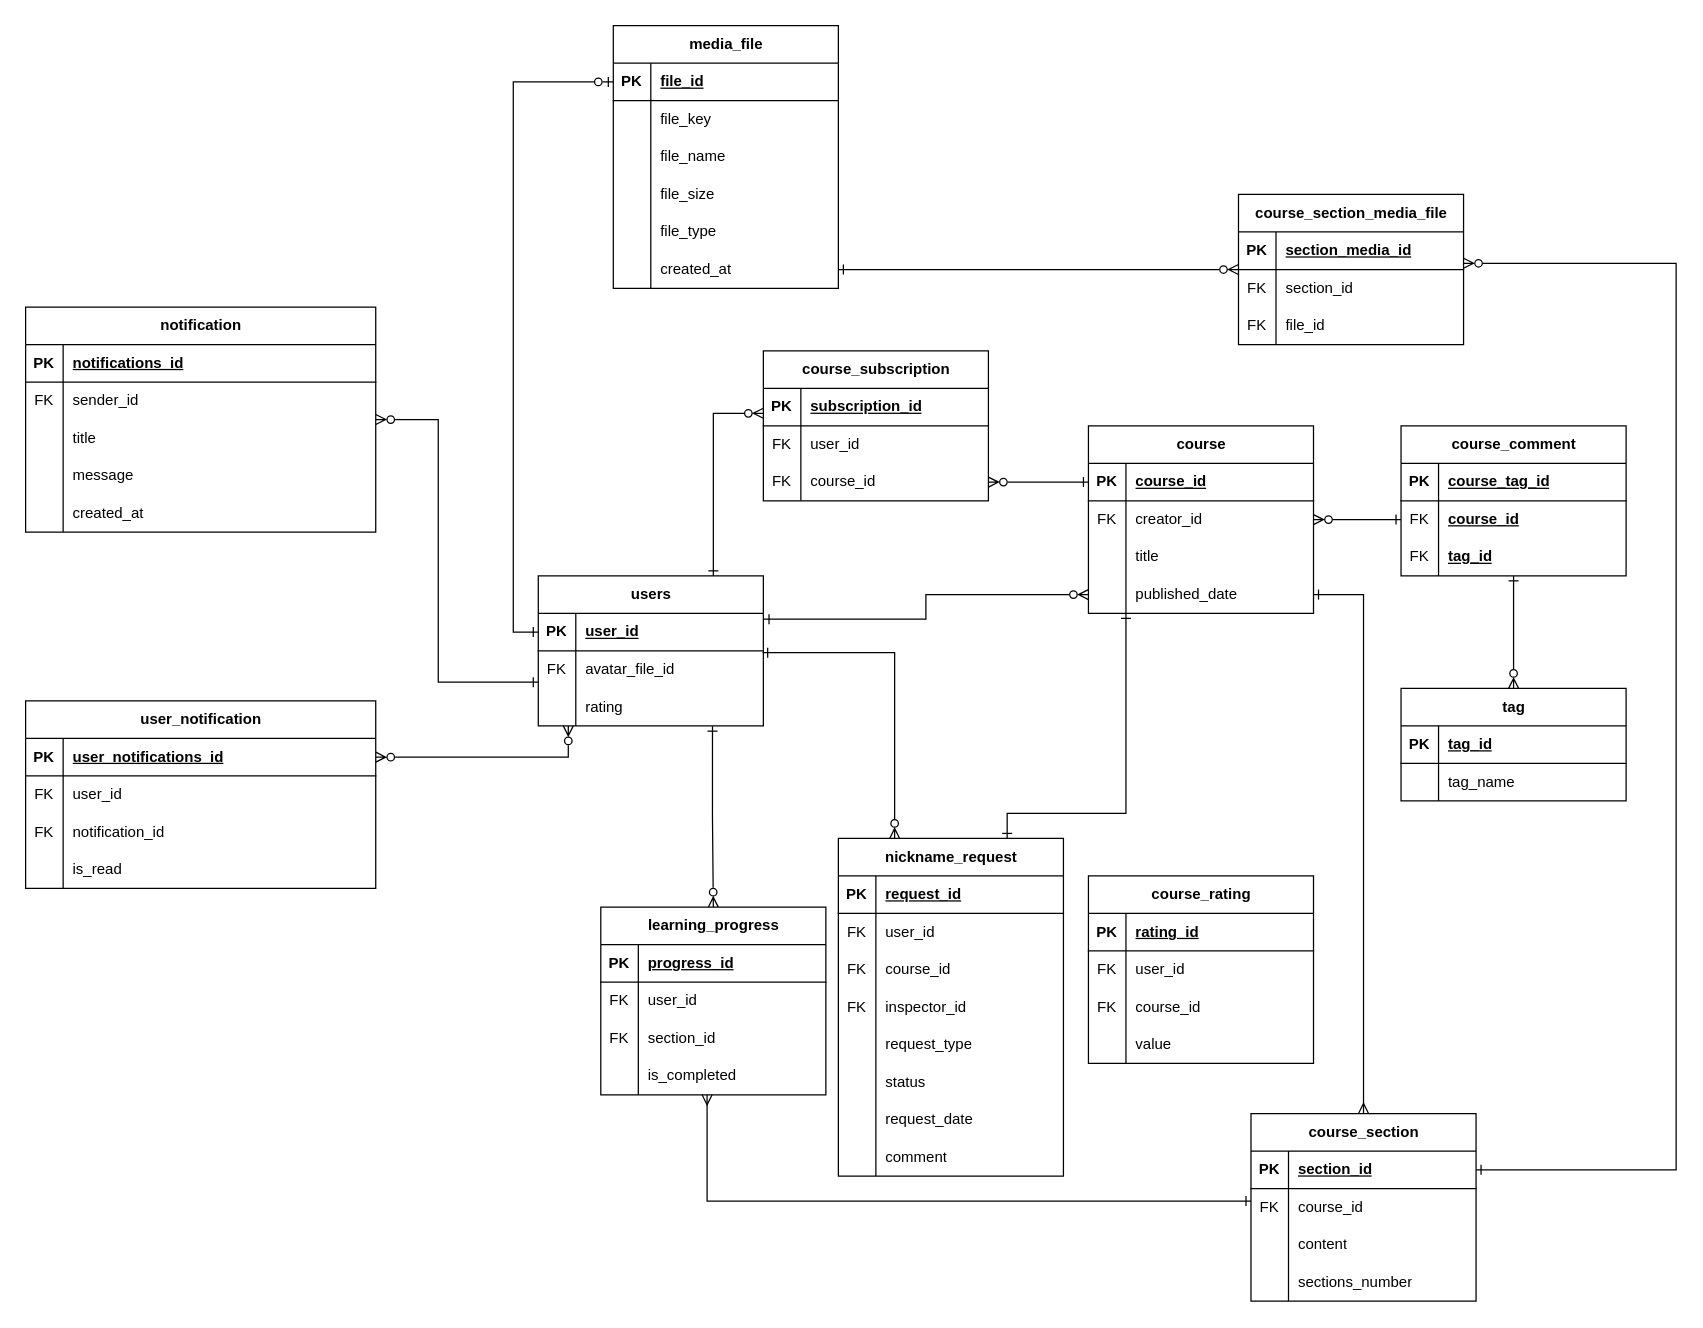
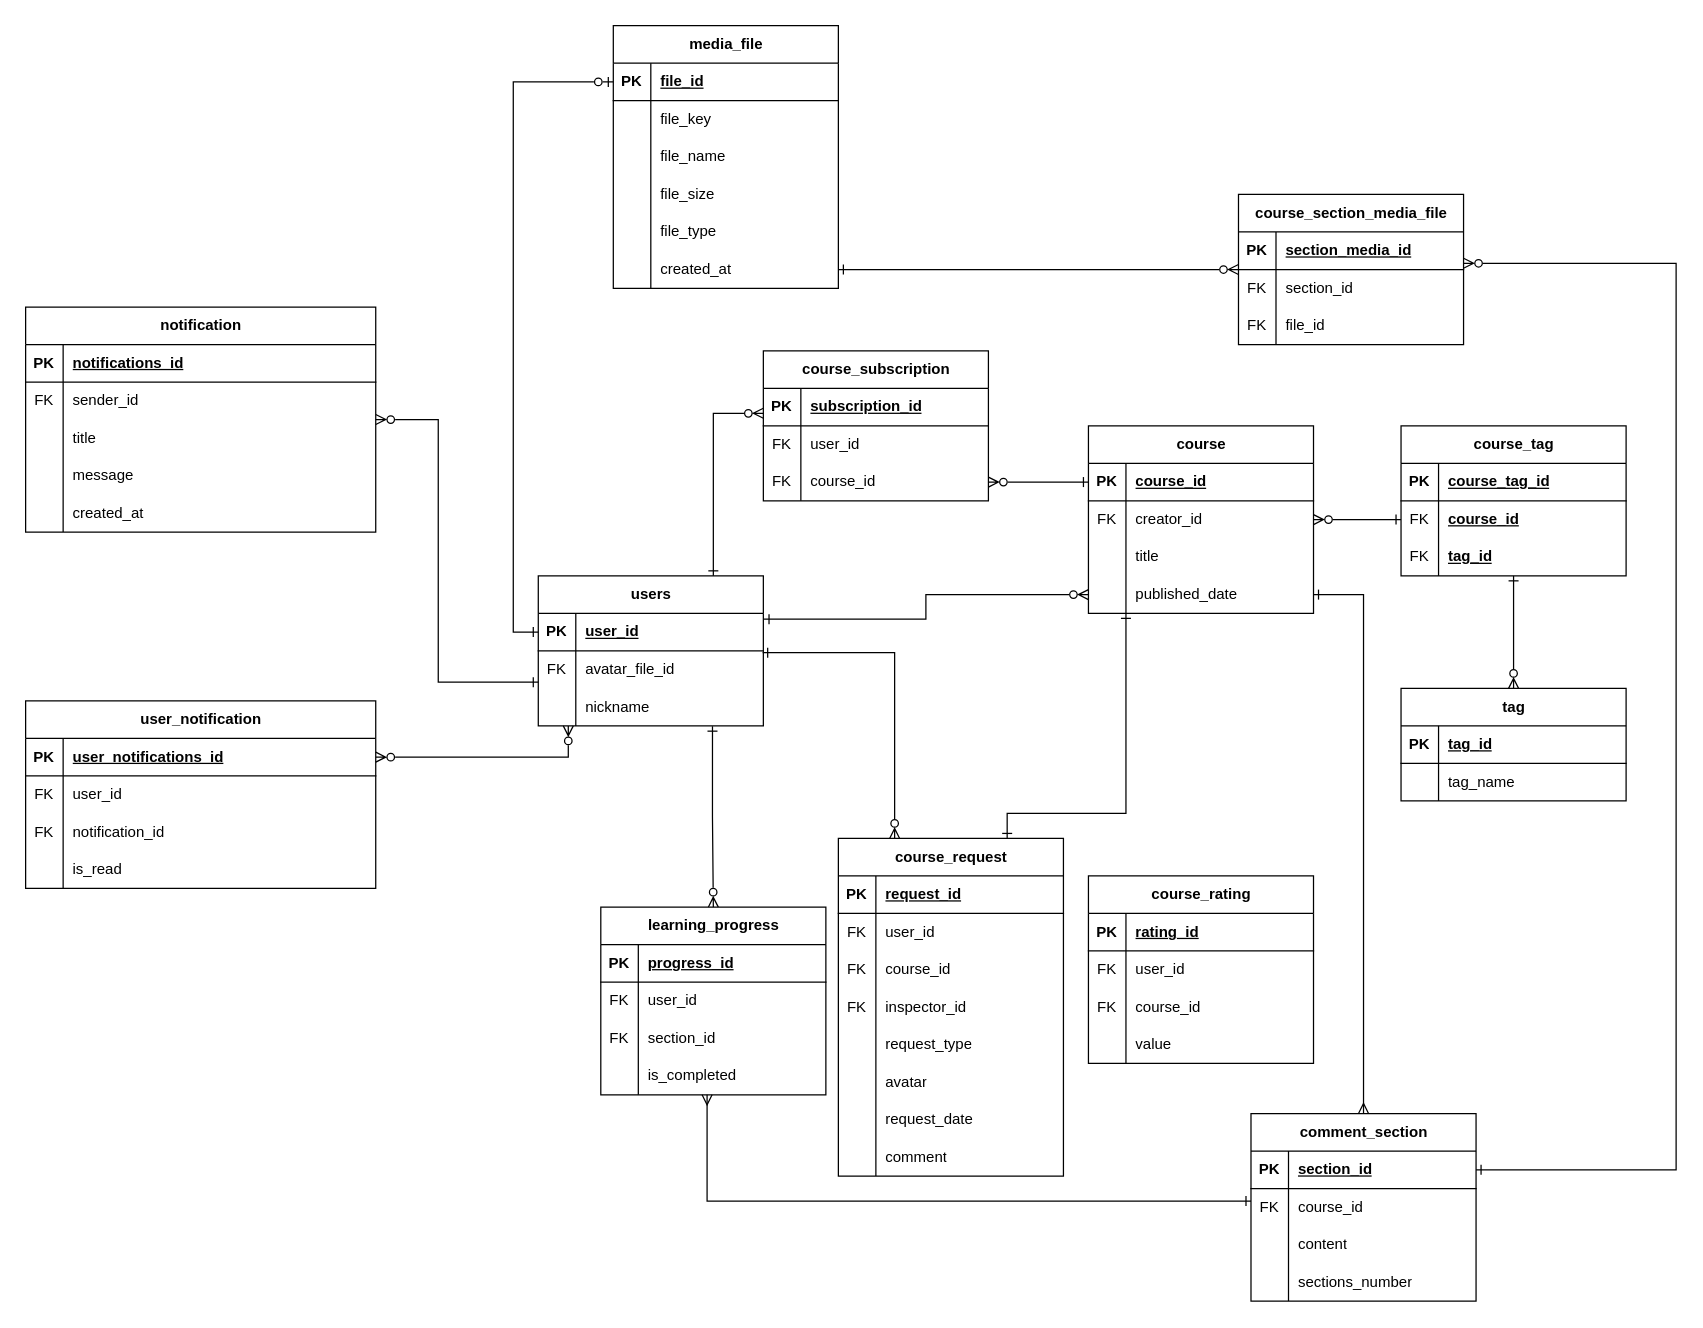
(1514, 444) -> (1514, 444)
(609, 707) -> (617, 707)
(951, 857) -> (951, 857)
(911, 1082) -> (911, 1082)
(1364, 1132) -> (1364, 1132)
